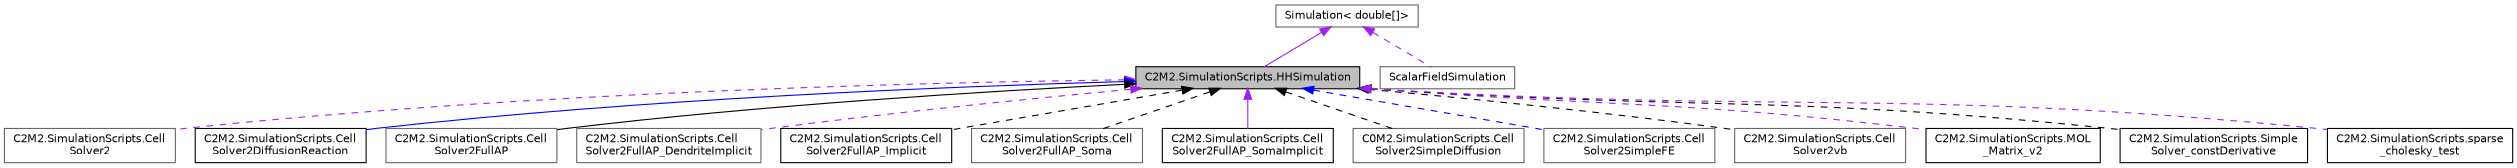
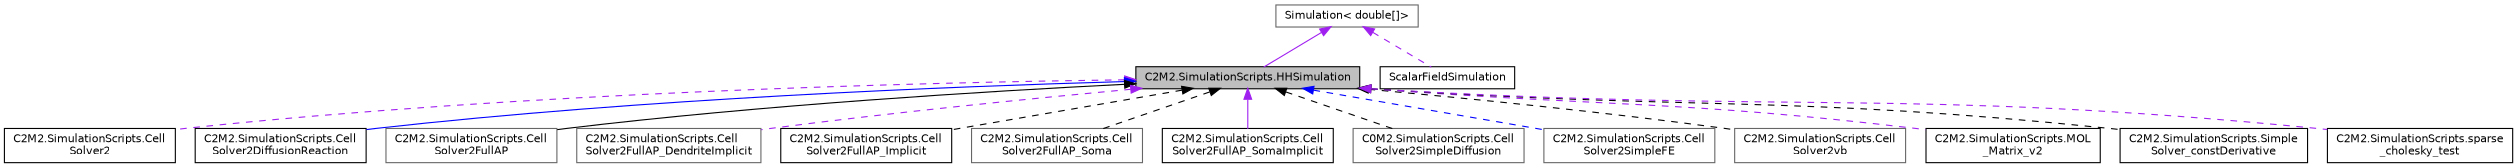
(1447, 78) -> (1447, 78)
(90, 146) -> (90, 146)
